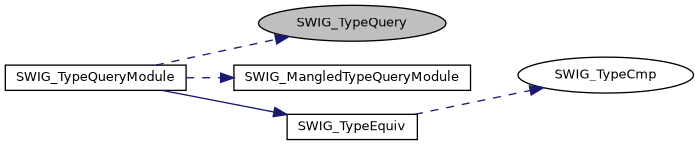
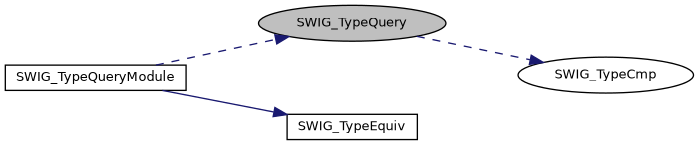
(352, 78) -> none
(473, 102) -> (473, 48)
